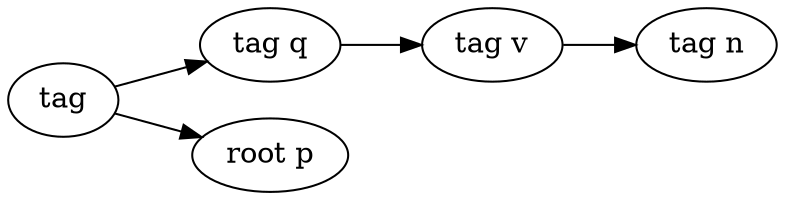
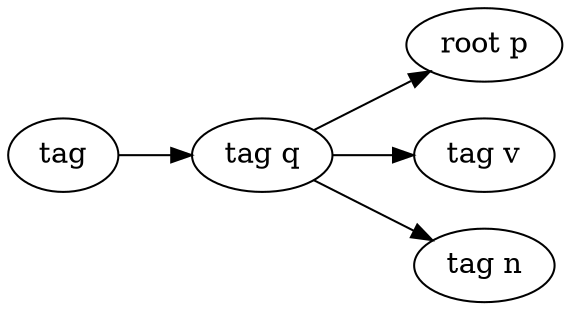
(589, 45) -> (364, 206)
(148, 123) -> (362, 106)
